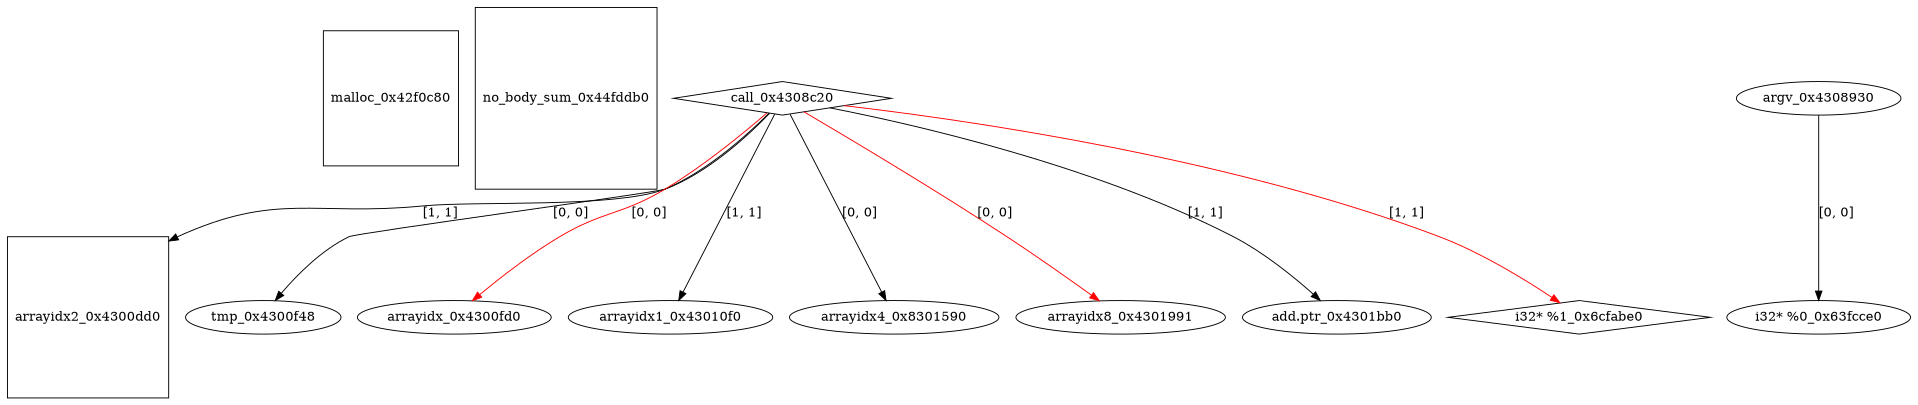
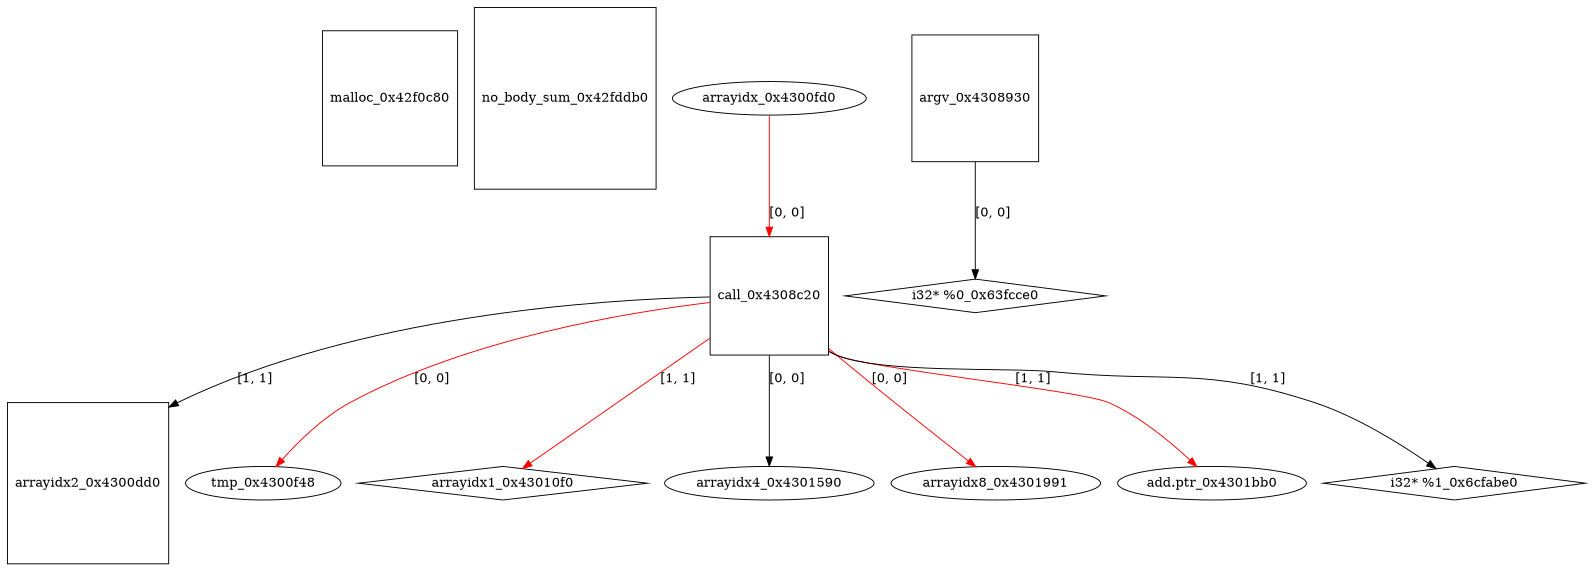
(566, 98) -> (565, 98)
(782, 98) -> (769, 296)
(1819, 98) -> (975, 98)
(1208, 168) -> (1137, 376)
(1083, 174) -> (1017, 386)
(729, 203) -> (620, 401)
(626, 208) -> (769, 171)
(527, 210) -> (483, 349)
(671, 317) -> (503, 483)
(894, 317) -> (769, 483)
(1819, 317) -> (975, 296)
